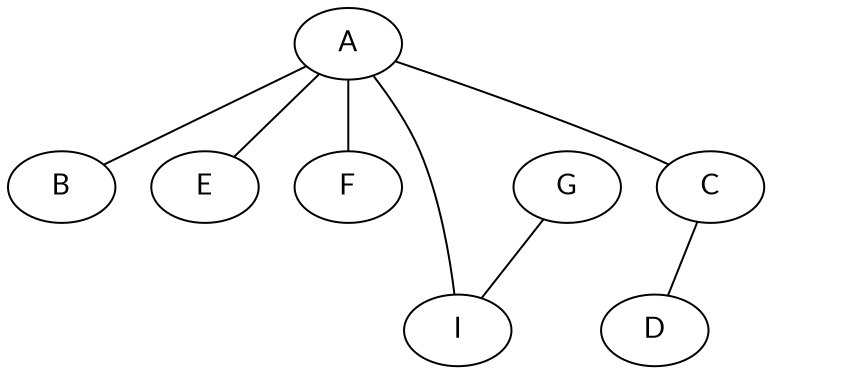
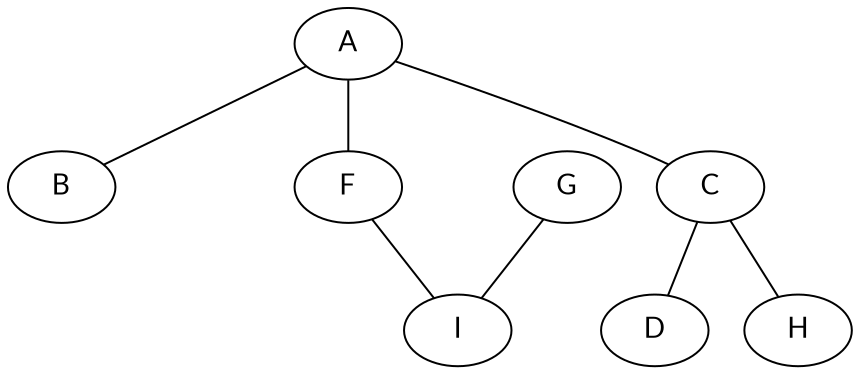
(430, 179) -> (403, 259)
(205, 187) -> none
none -> (798, 330)
